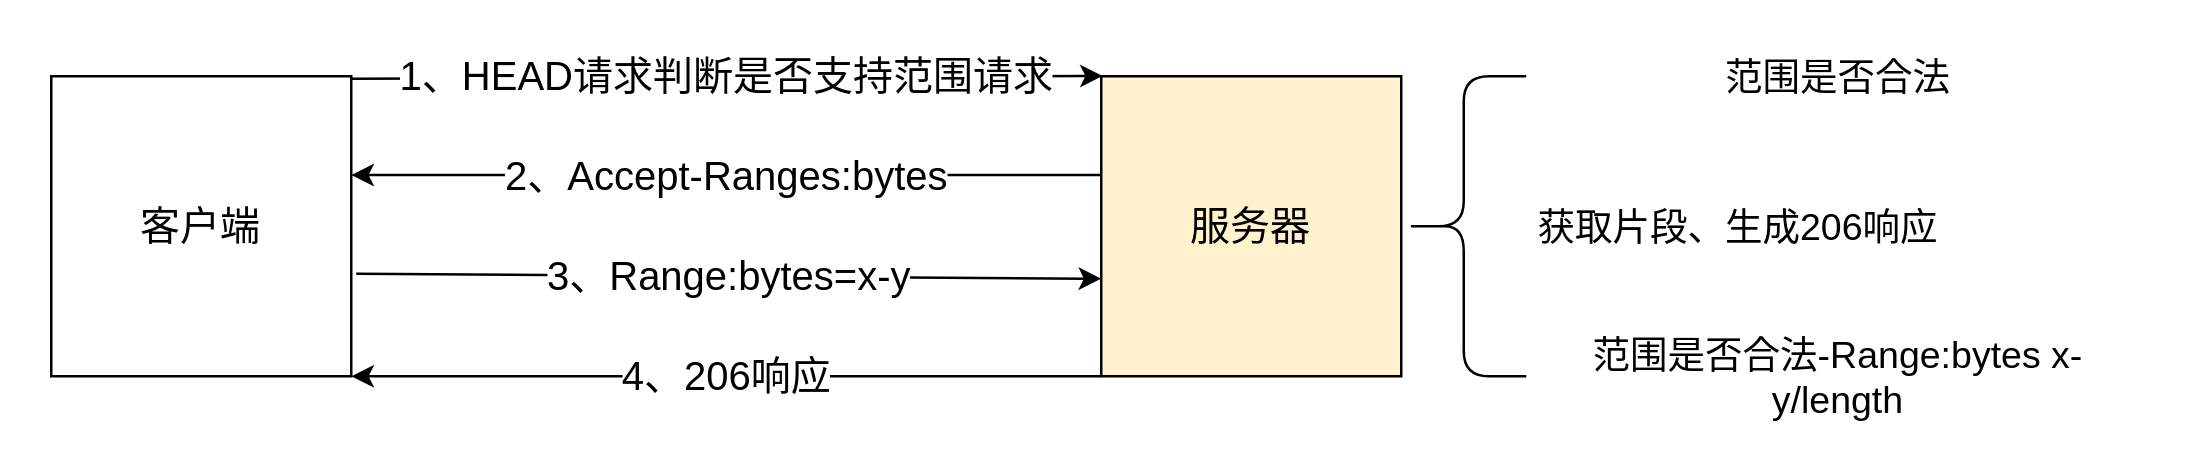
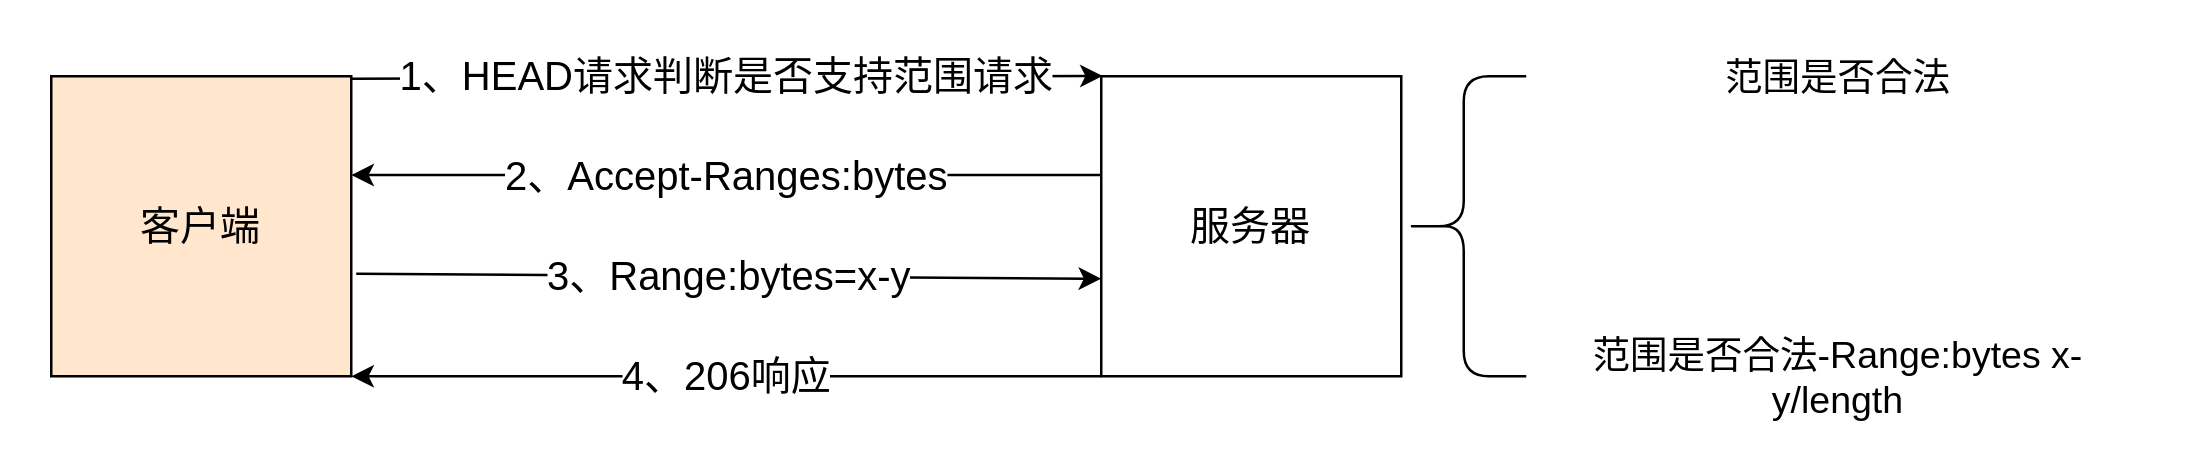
(201, 226) -> (201, 226)
(1251, 226) -> (1251, 226)
(1739, 226) -> none
